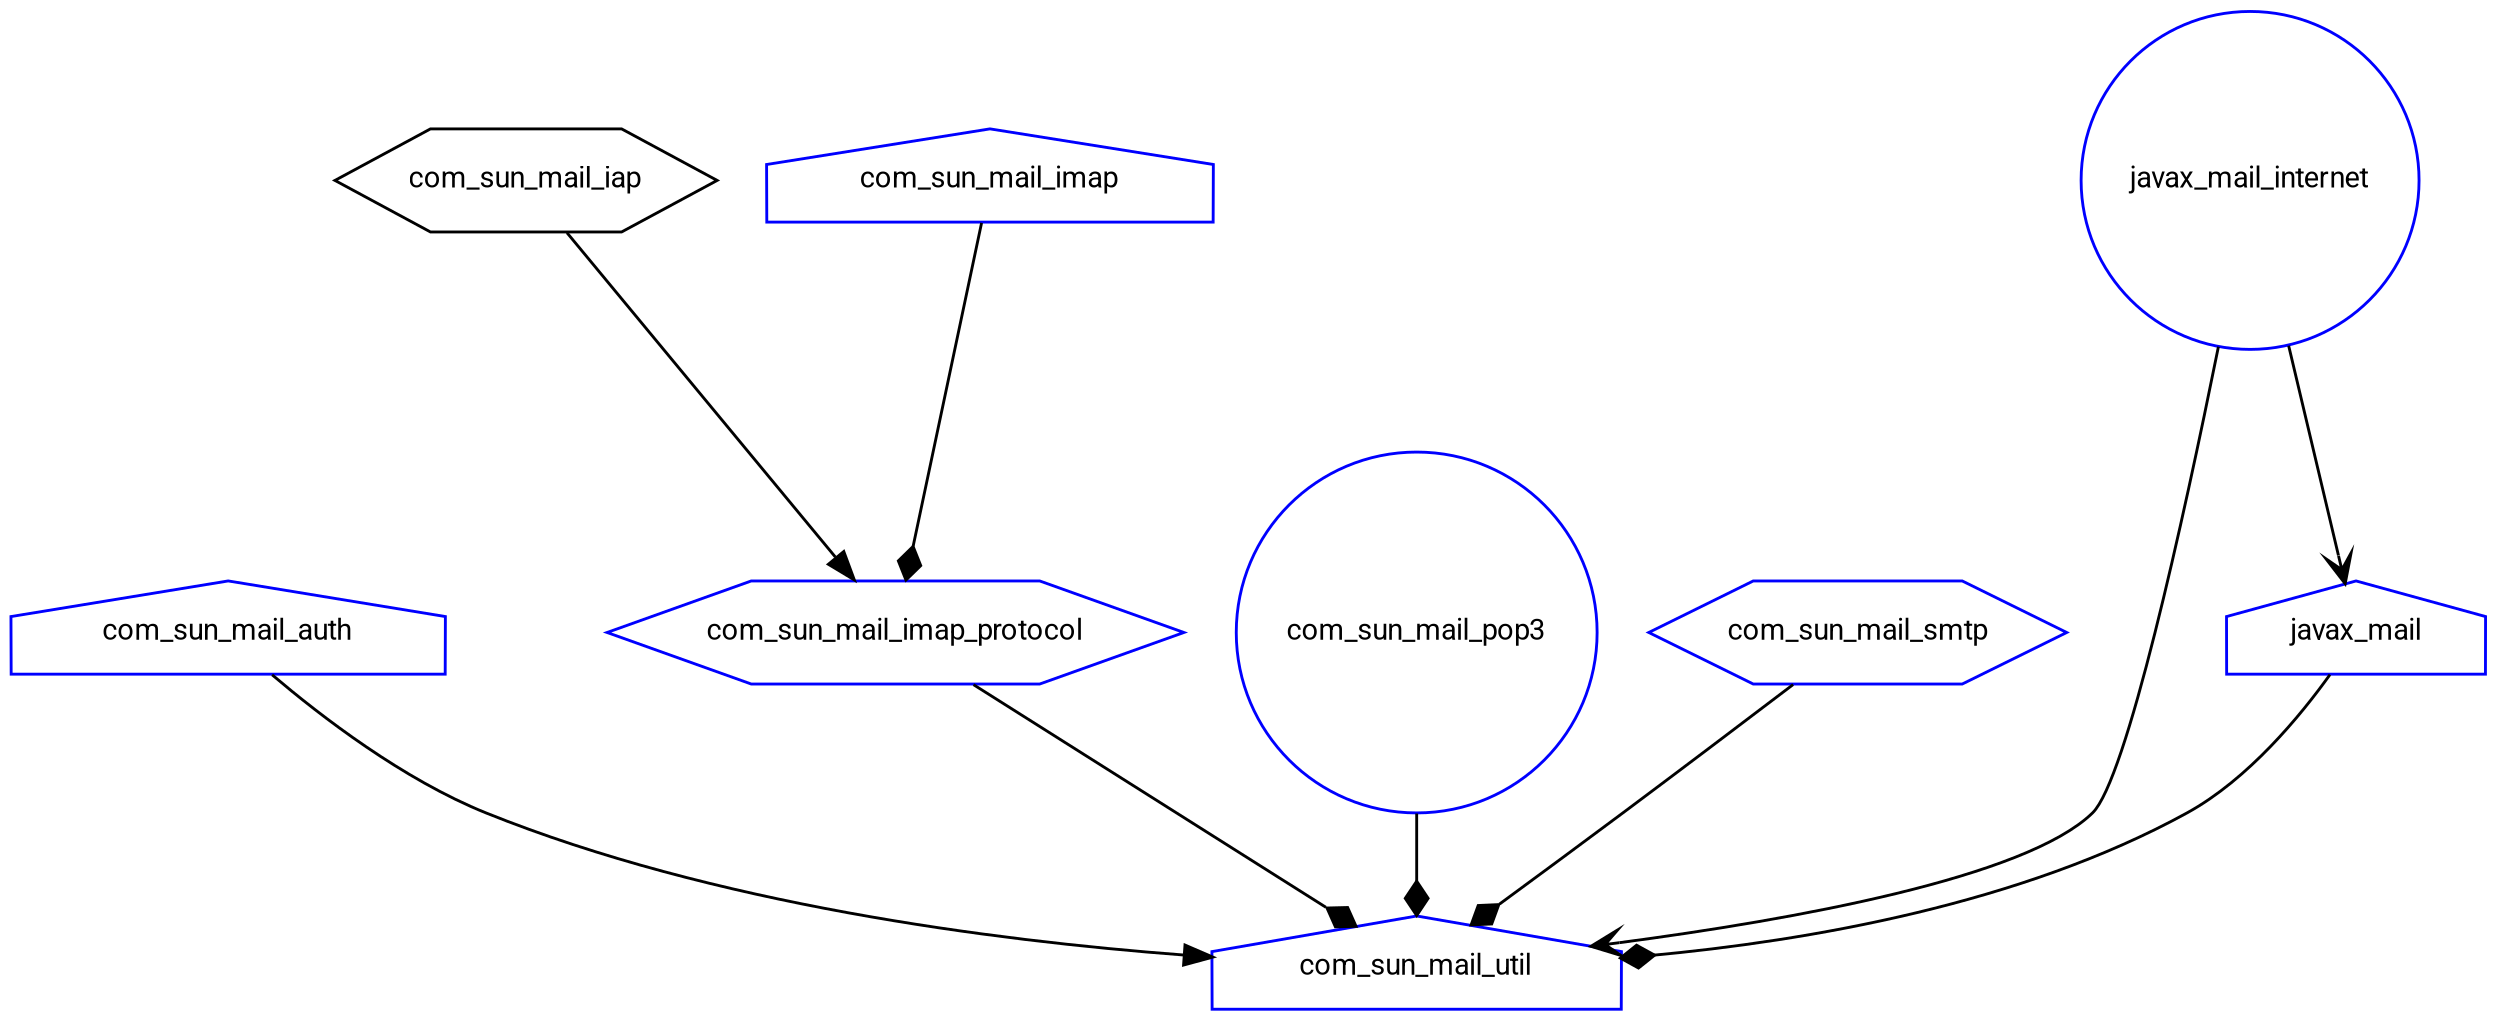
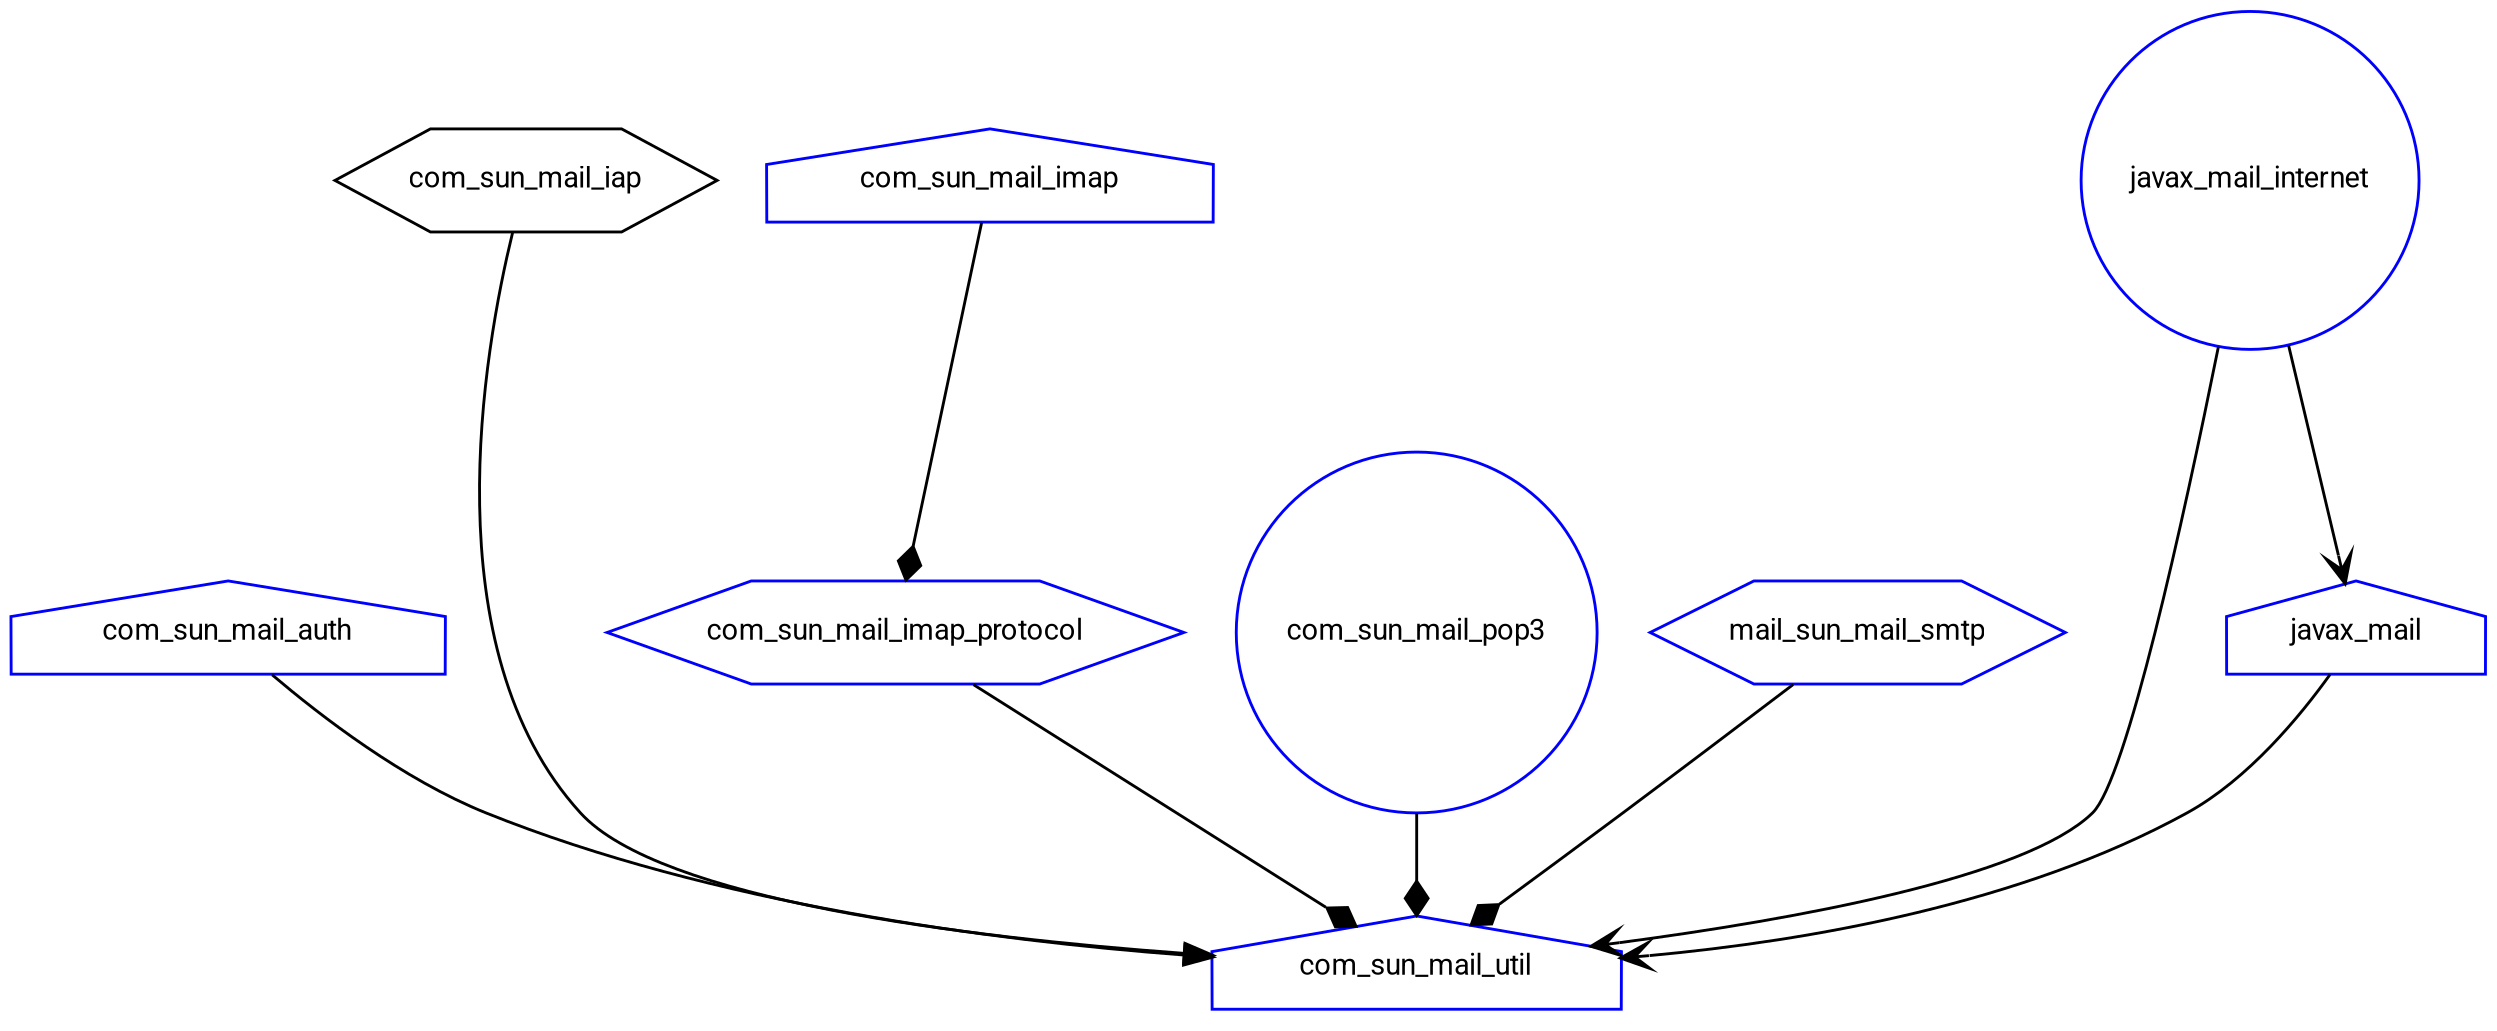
(701, 395) -> (589, 820)
(1858, 632) -> (1858, 632)
(2022, 883) -> (2022, 883)
